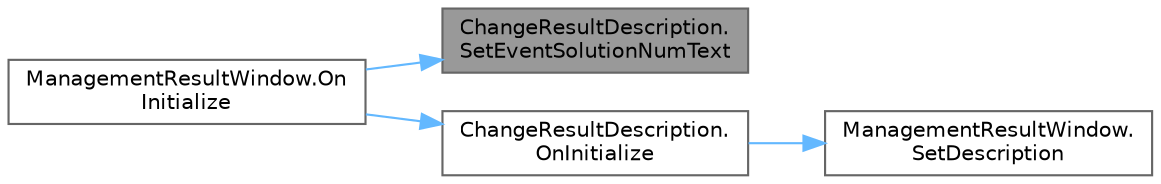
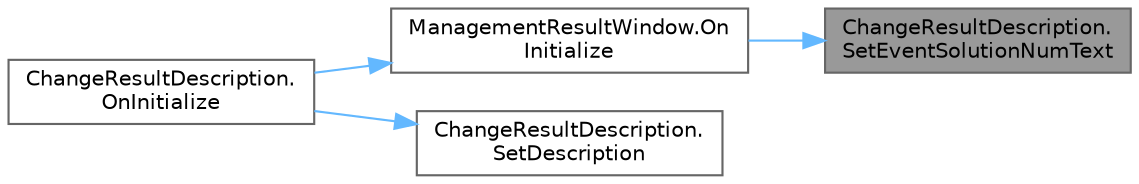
(393, 118) -> (342, 69)
(989, 143) -> (570, 143)
